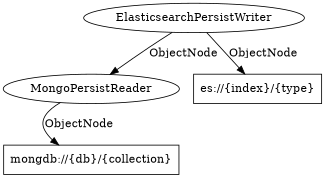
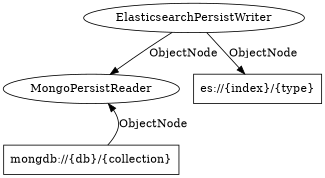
(44, 119) -> (118, 129)
